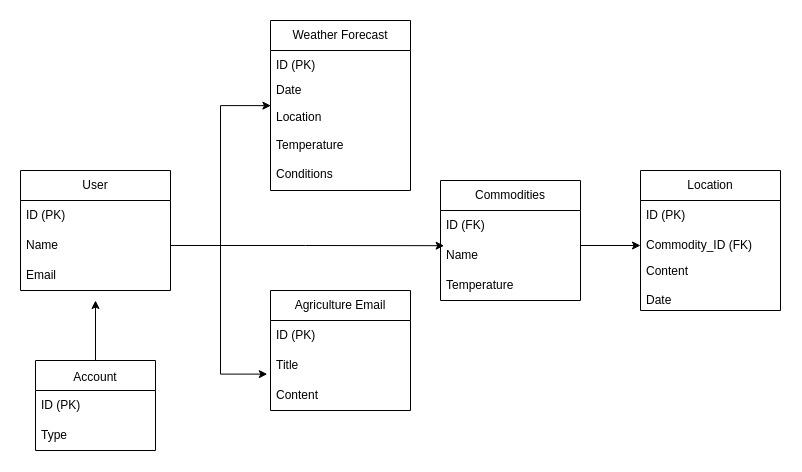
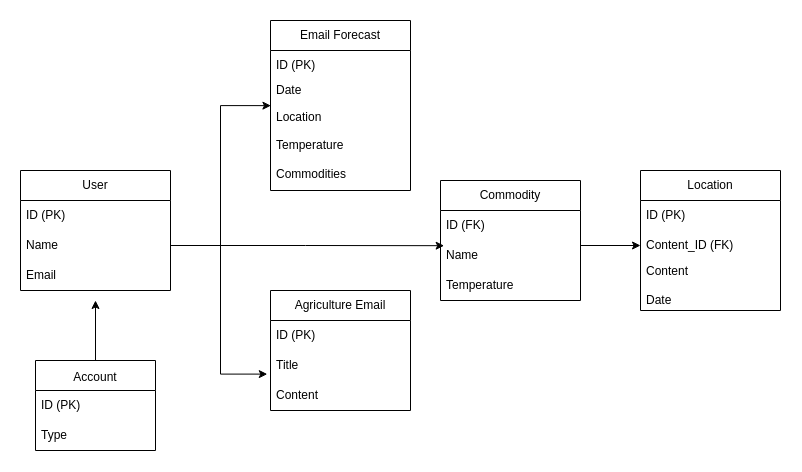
(341, 36) -> (341, 36)
(313, 146) -> (313, 146)
(511, 196) -> (511, 196)
(701, 246) -> (695, 246)
